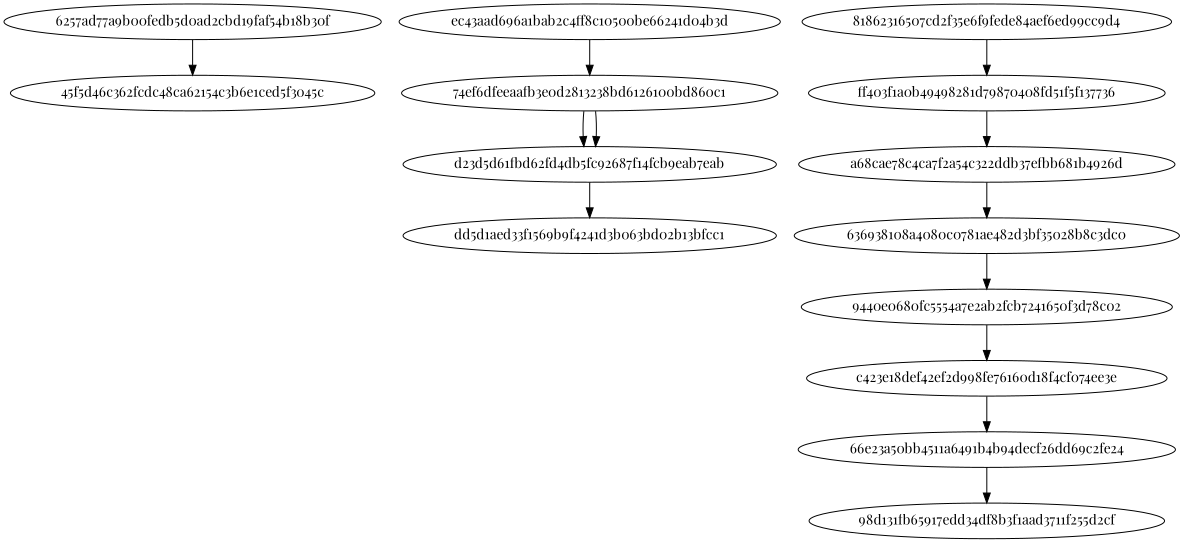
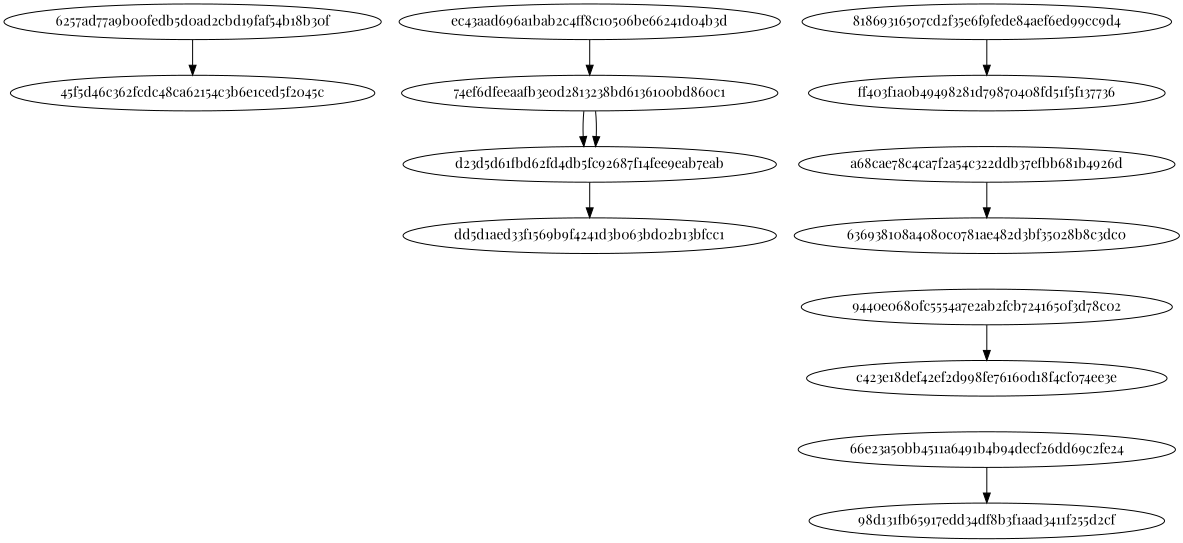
(590, 22) -> (590, 22)
(987, 22) -> (987, 22)
(193, 93) -> (193, 93)
(590, 93) -> (590, 93)
(987, 124) -> none
(590, 164) -> (590, 164)
(987, 266) -> none
(987, 409) -> none
(987, 521) -> (987, 521)
